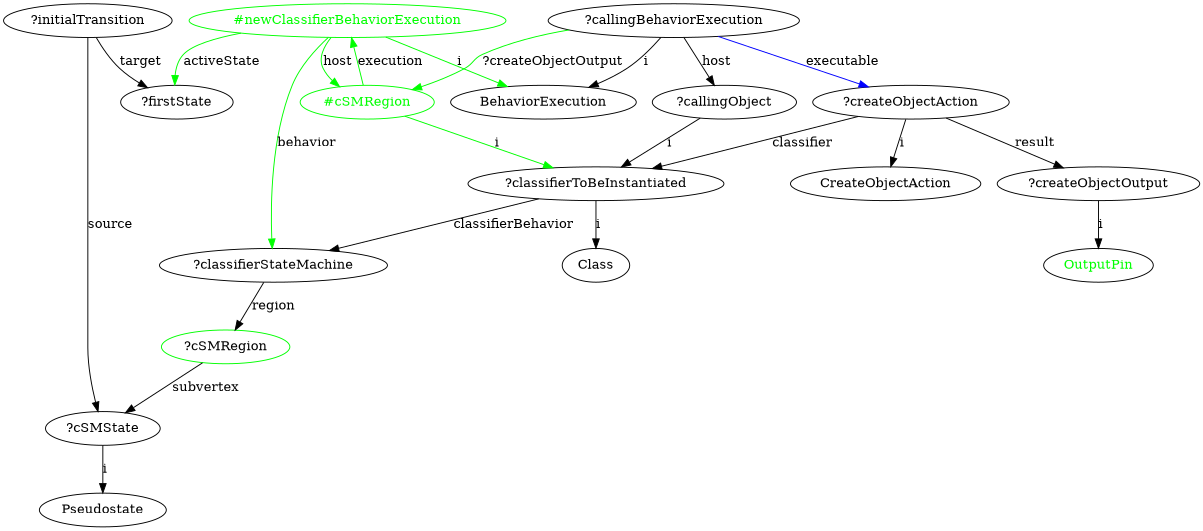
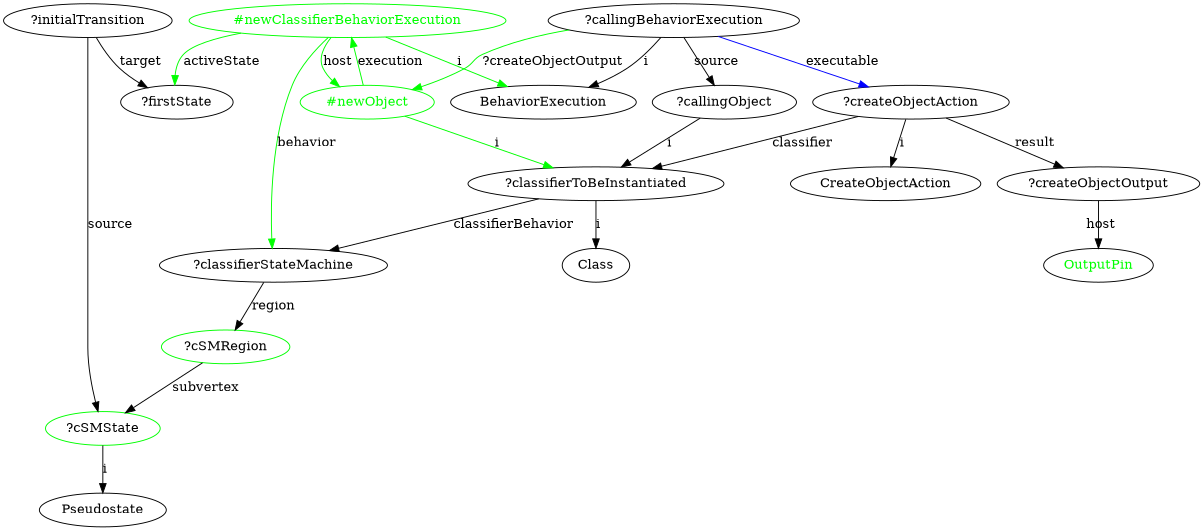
(716, 61) -> (716, 61)
(367, 102) -> (367, 102)
(1101, 225) -> (1101, 225)
(103, 428) -> (103, 428)
